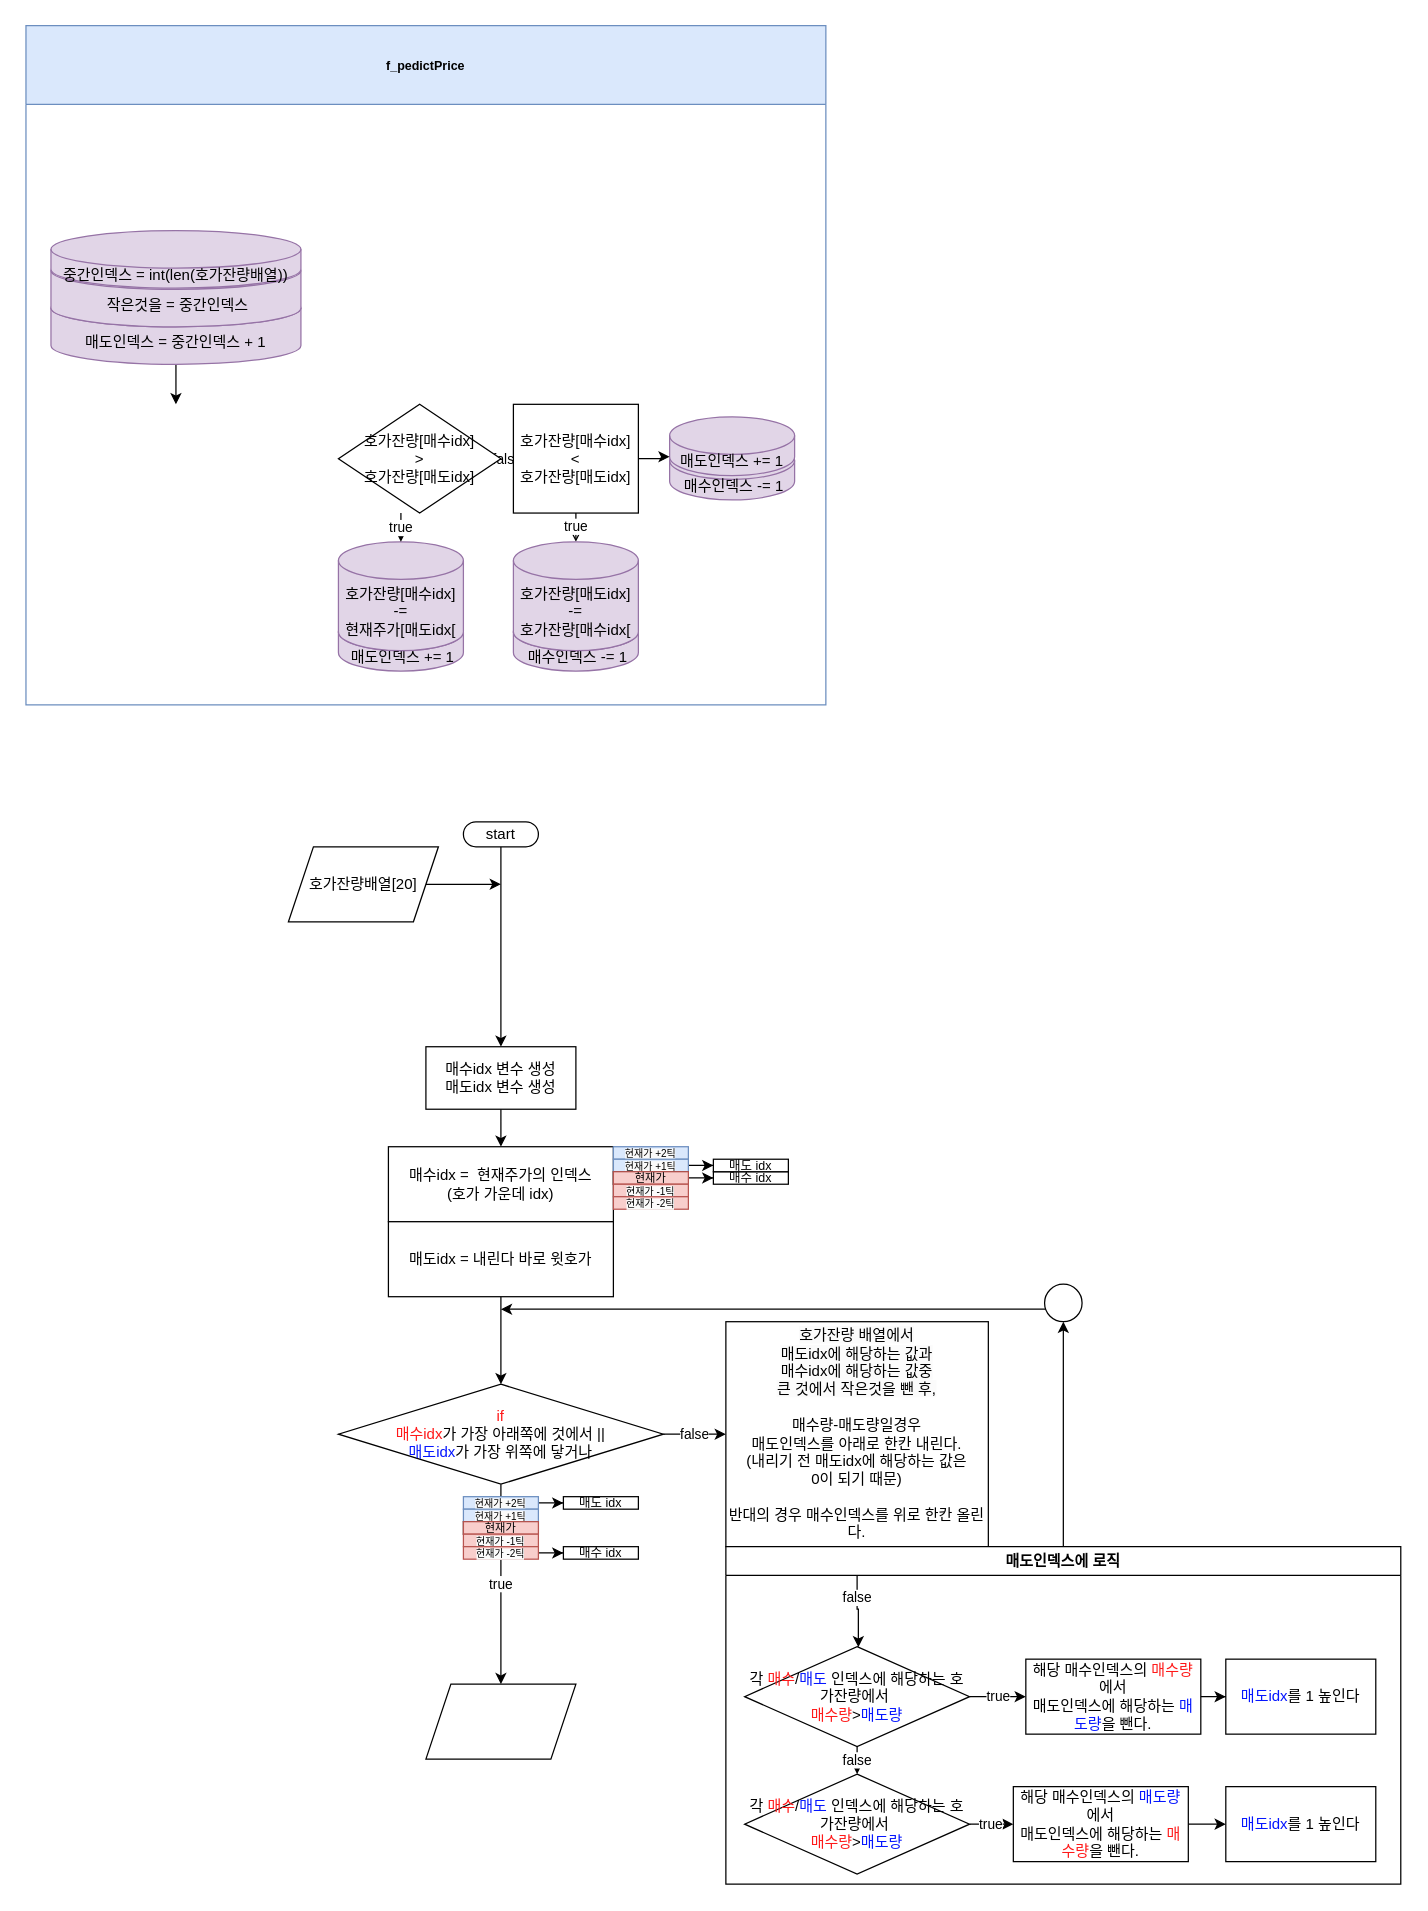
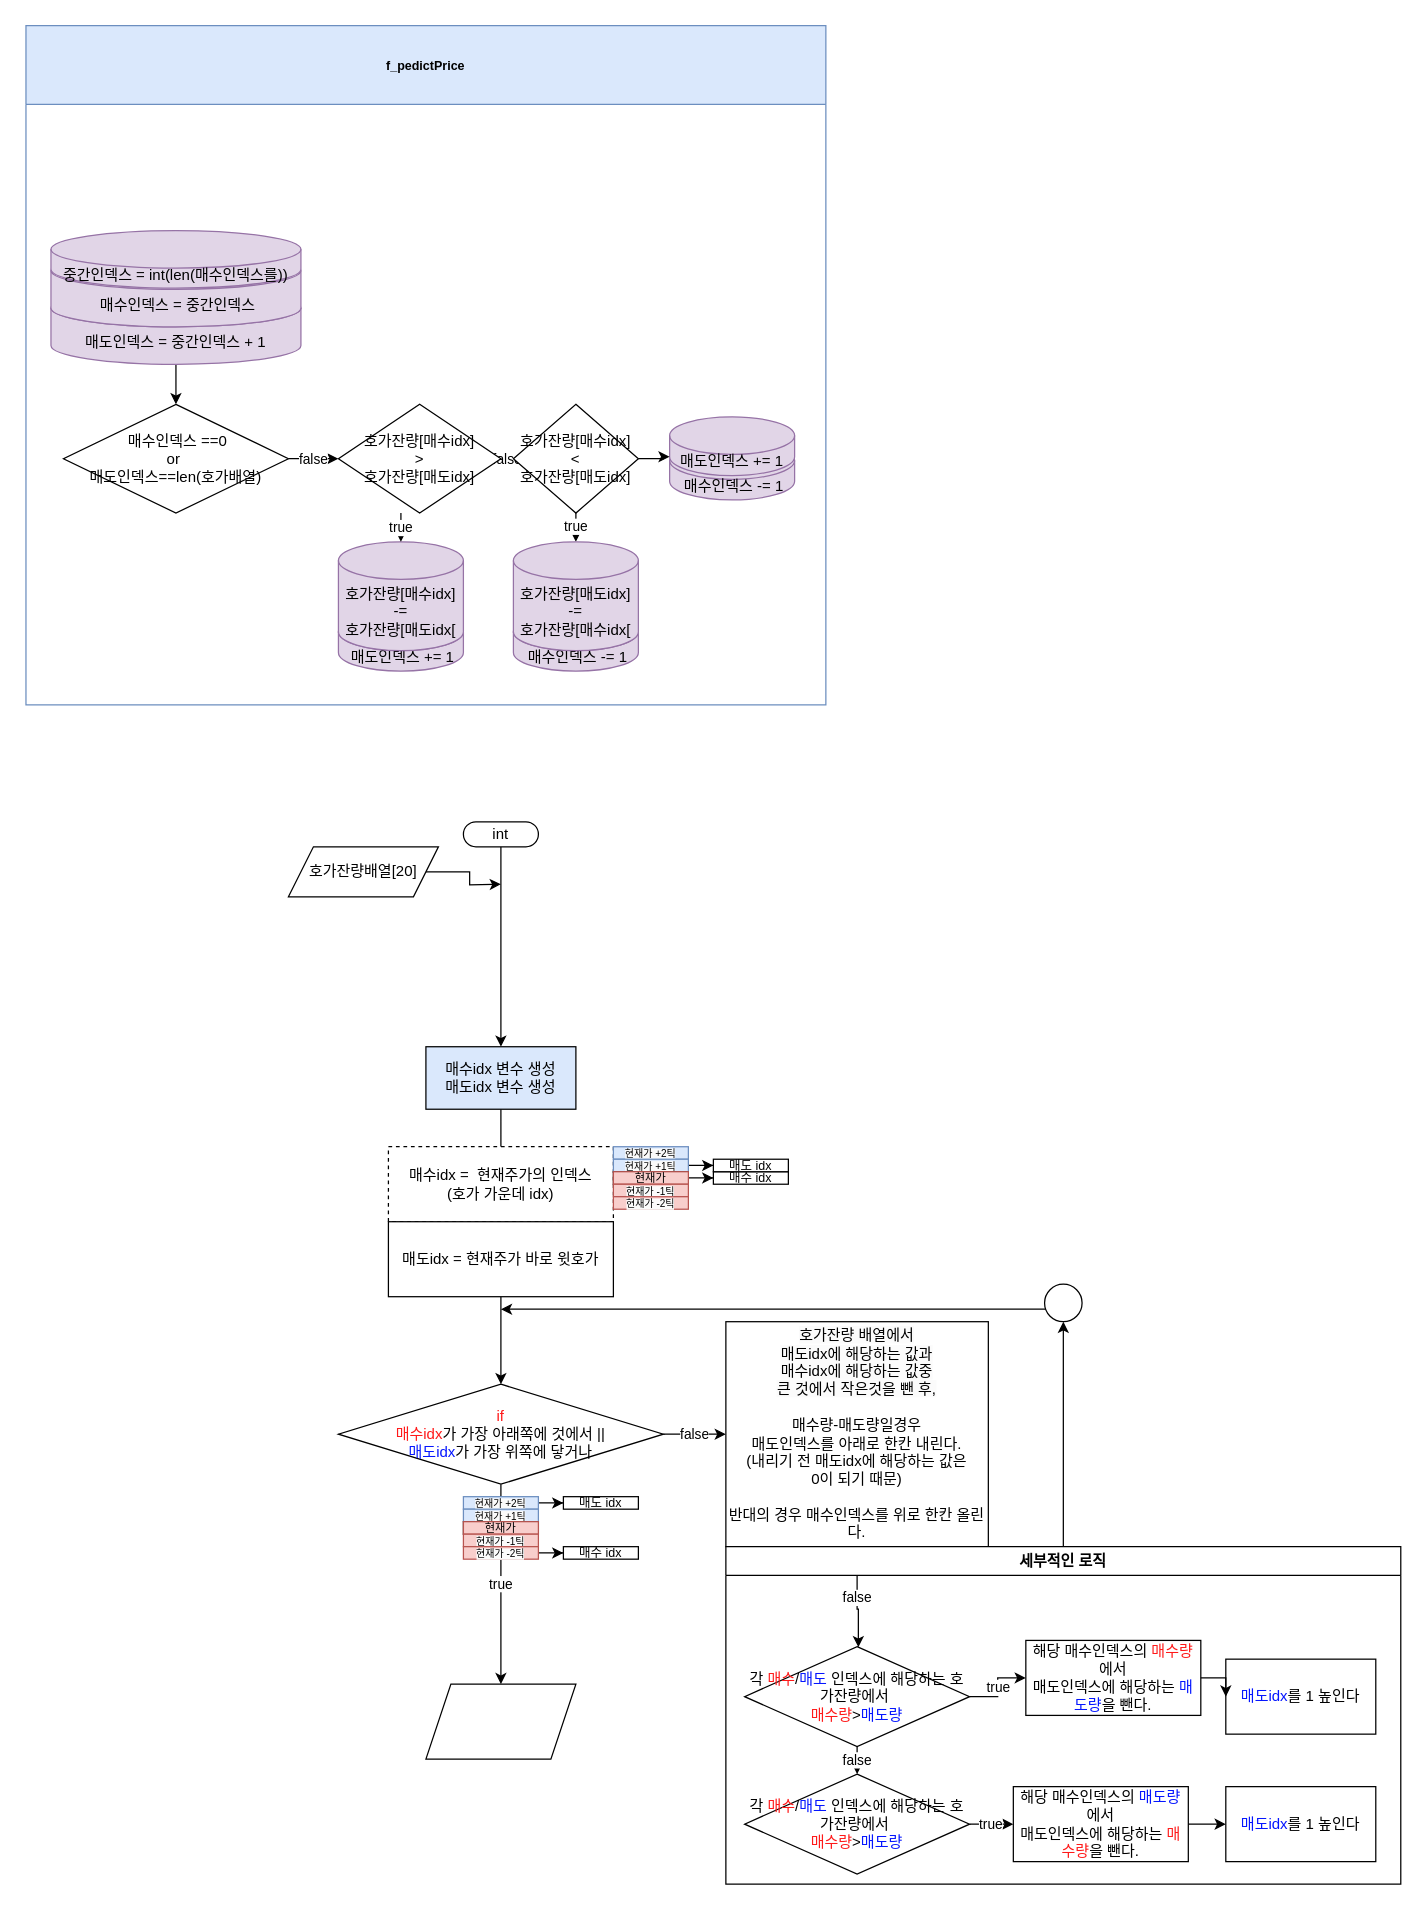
(176, 276) -> (176, 276)
(176, 306) -> (176, 306)
none -> (176, 459)
none -> (309, 459)
(515, 459) -> (515, 459)
(576, 459) -> (576, 459)
(576, 535) -> (576, 533)
(401, 612) -> (401, 612)
(501, 834) -> (501, 834)
(363, 884) -> (363, 872)
(501, 1078) -> (501, 1078)
(501, 1137) -> (501, 1141)
(501, 1184) -> (501, 1184)
(501, 1259) -> (501, 1259)
(1063, 1562) -> (1063, 1562)
(1113, 1697) -> (1113, 1678)
